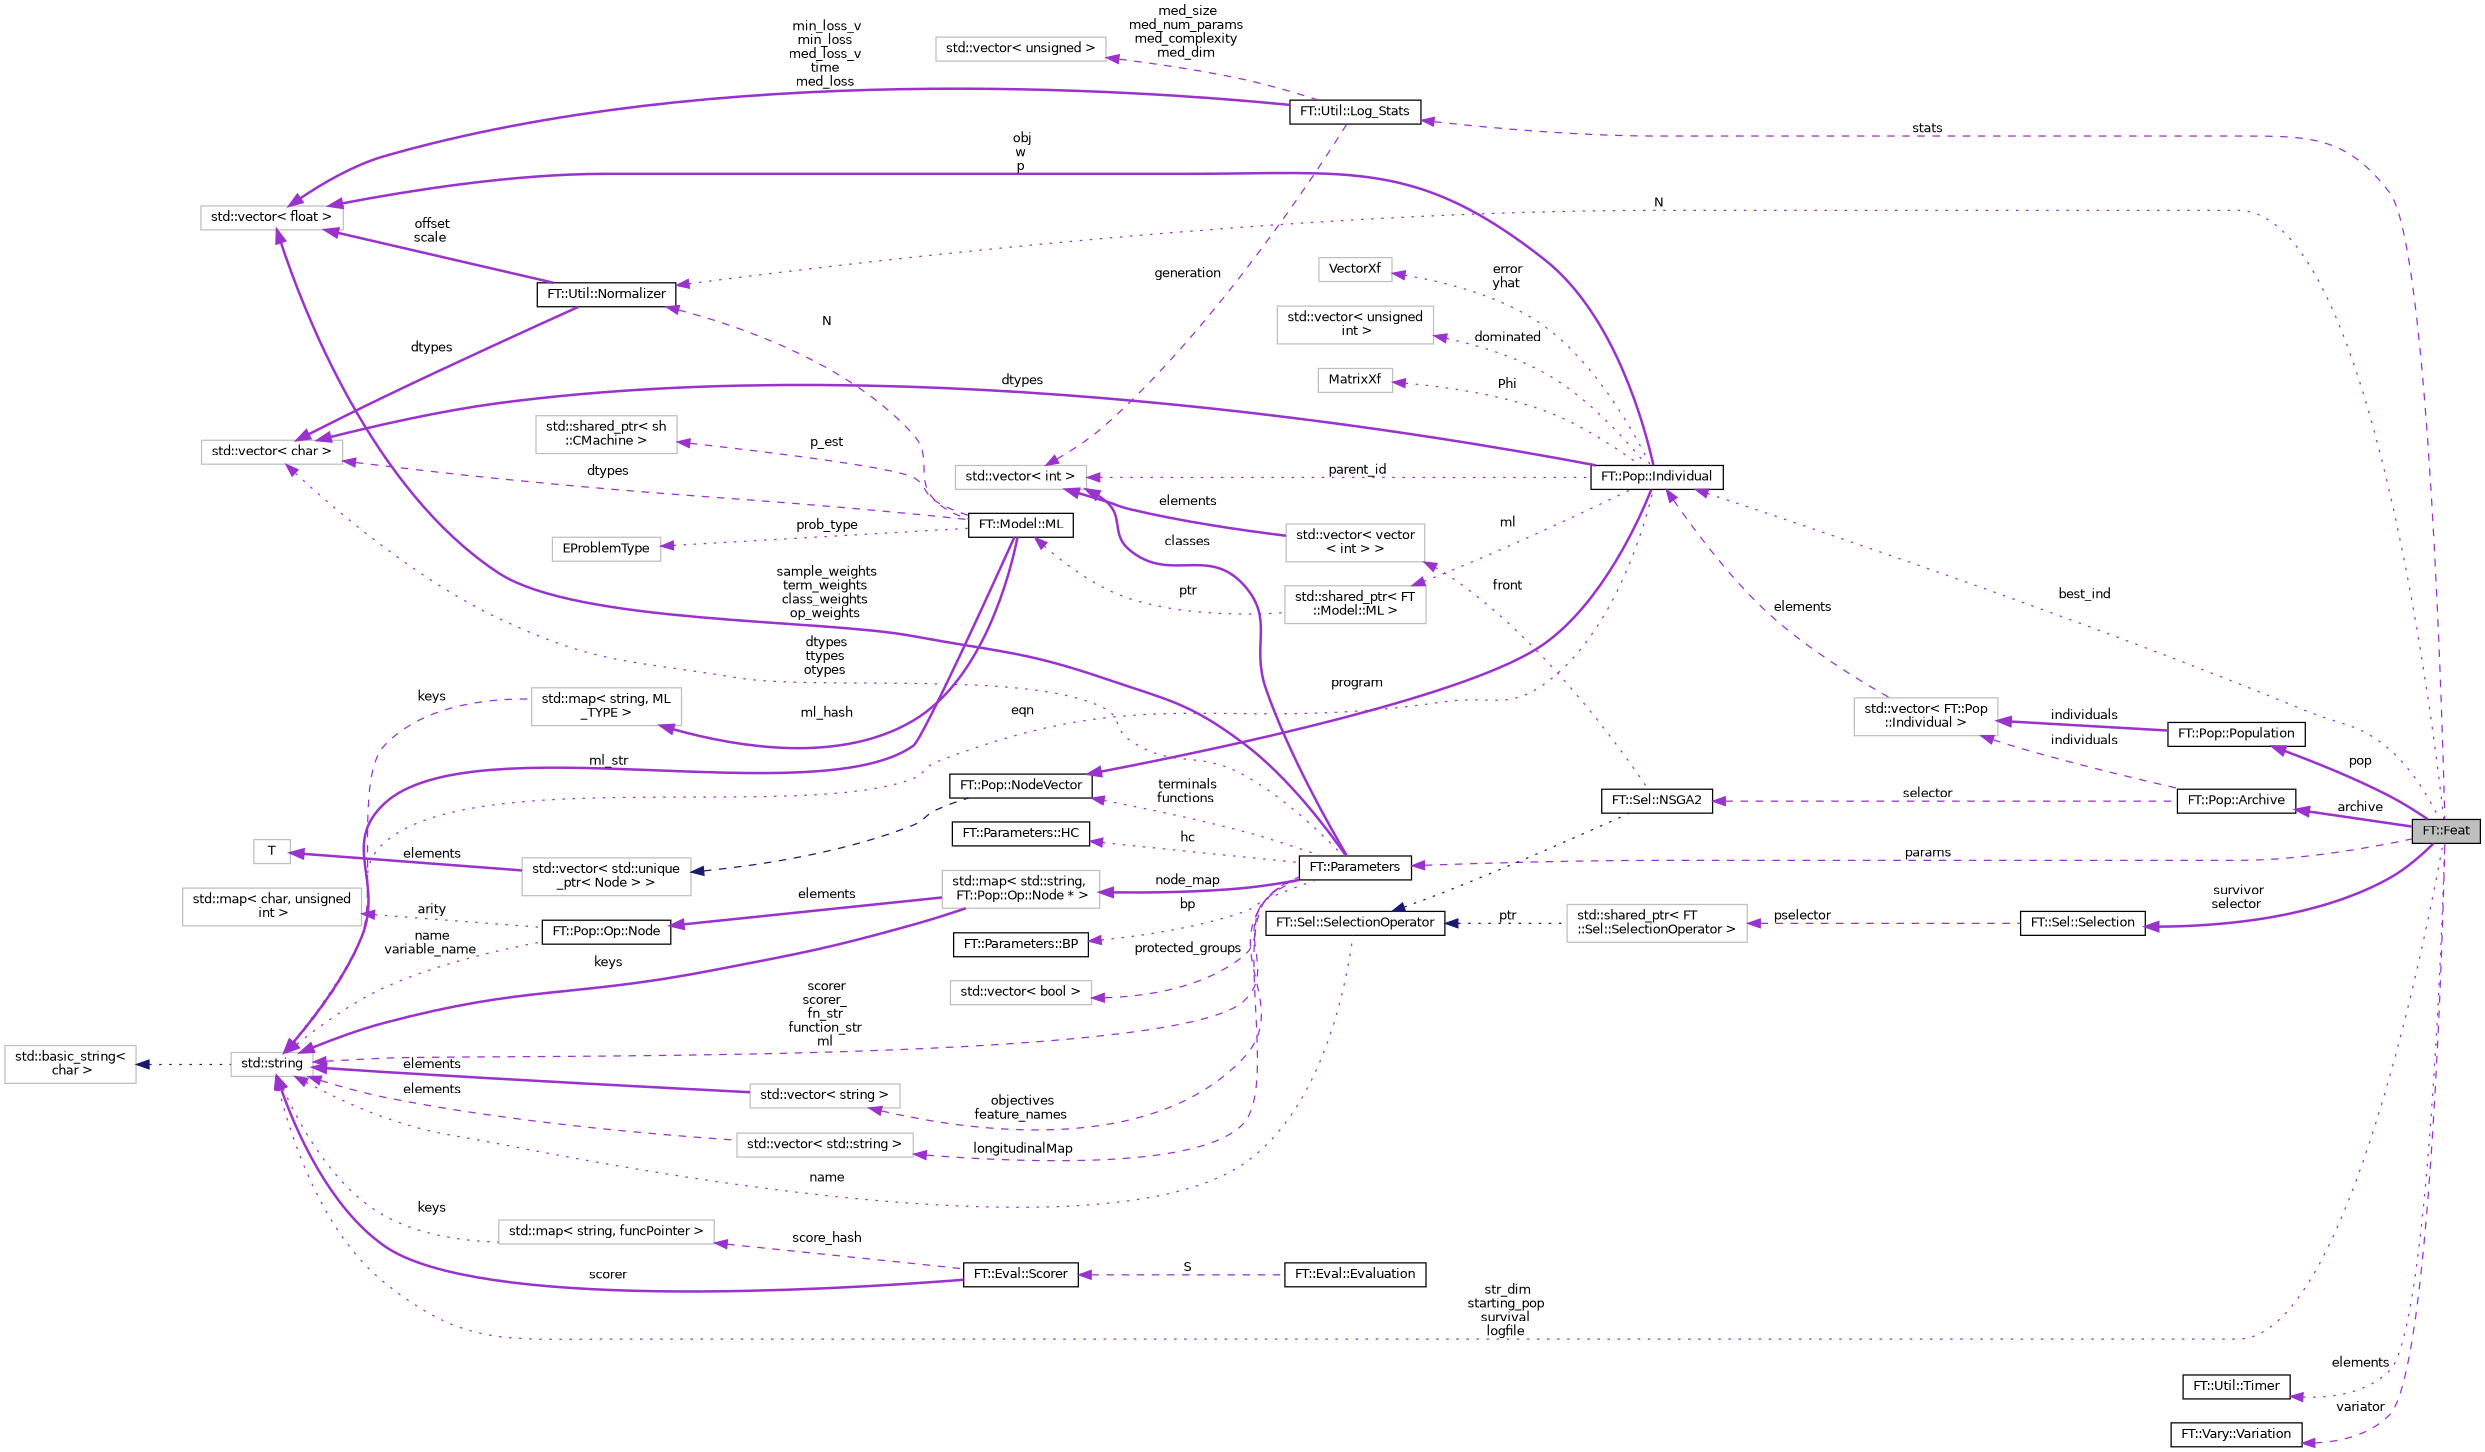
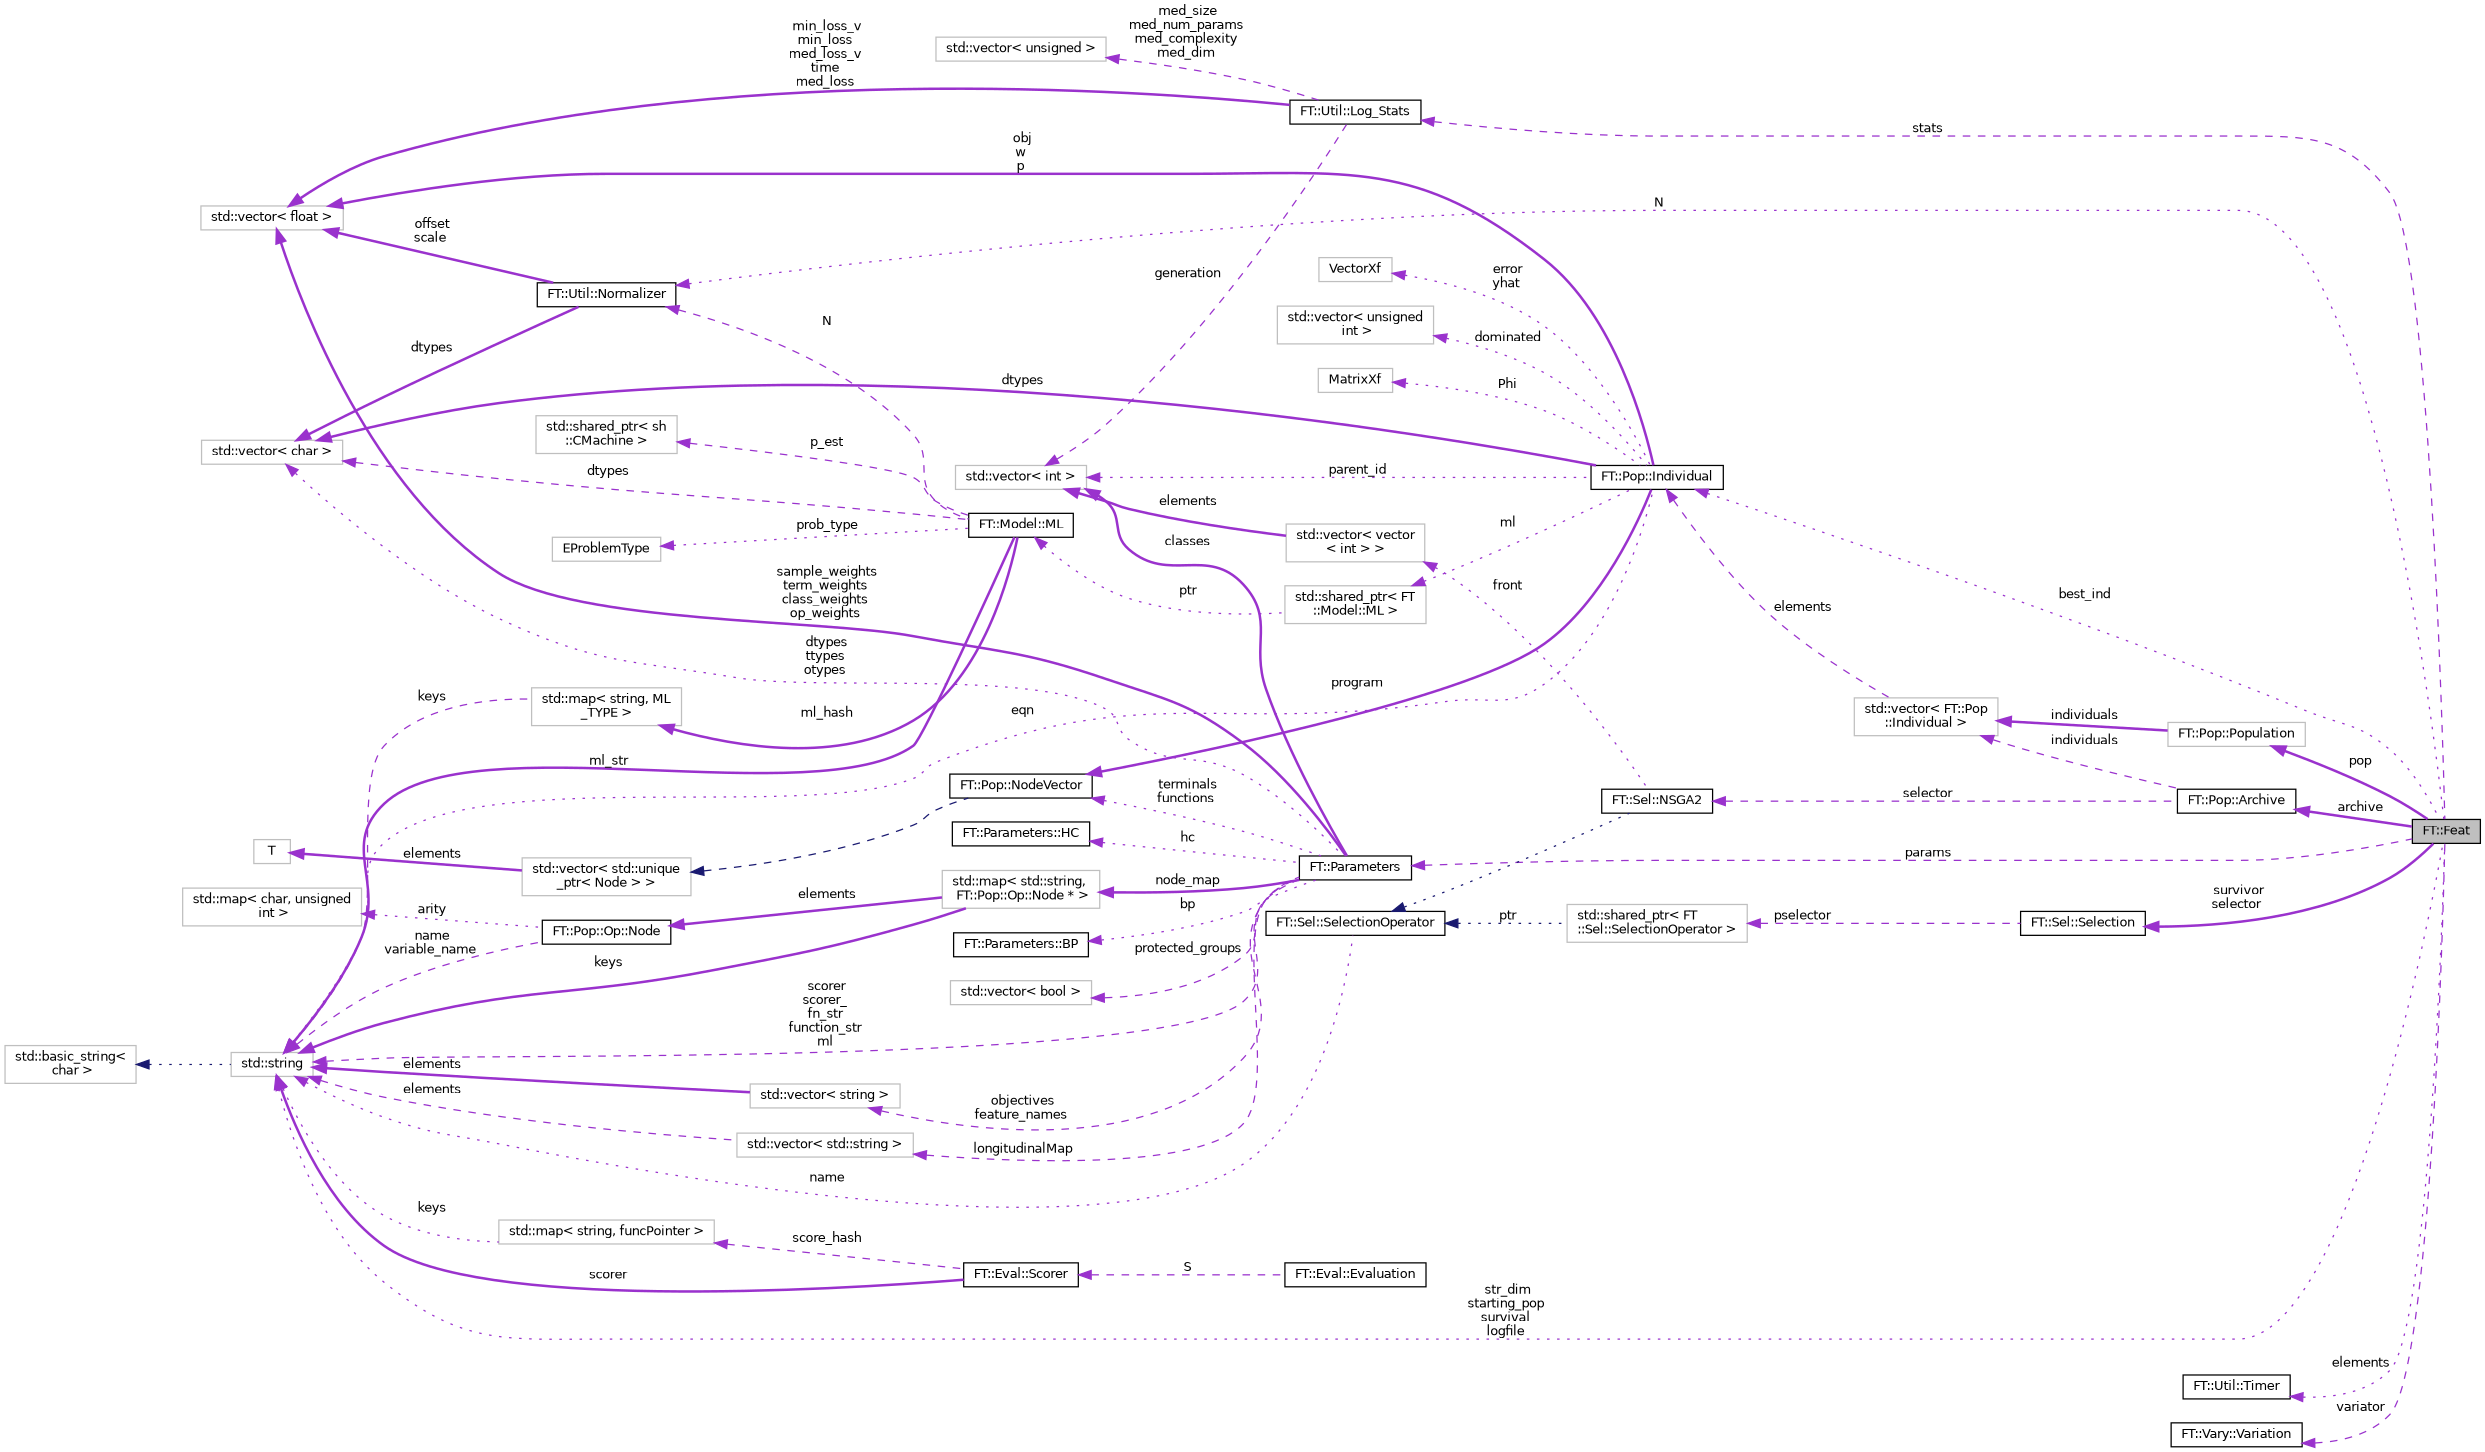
(2237, 734) -> (2237, 734)
(412, 976) -> (412, 976)
